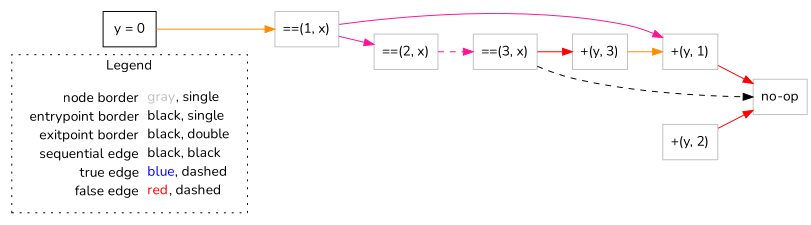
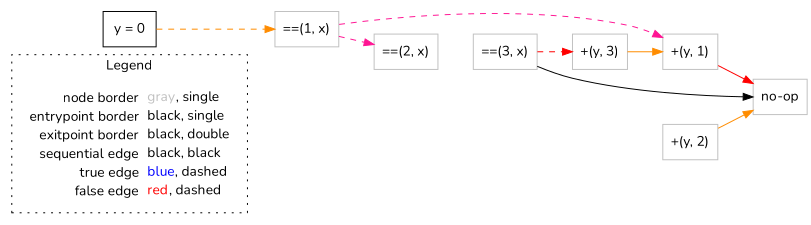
(497, 14) -> (497, 14)
(211, 29) -> (211, 29)
(352, 39) -> (352, 39)
(451, 52) -> none
(550, 52) -> (550, 52)
(639, 90) -> (639, 90)
(731, 122) -> (731, 122)
